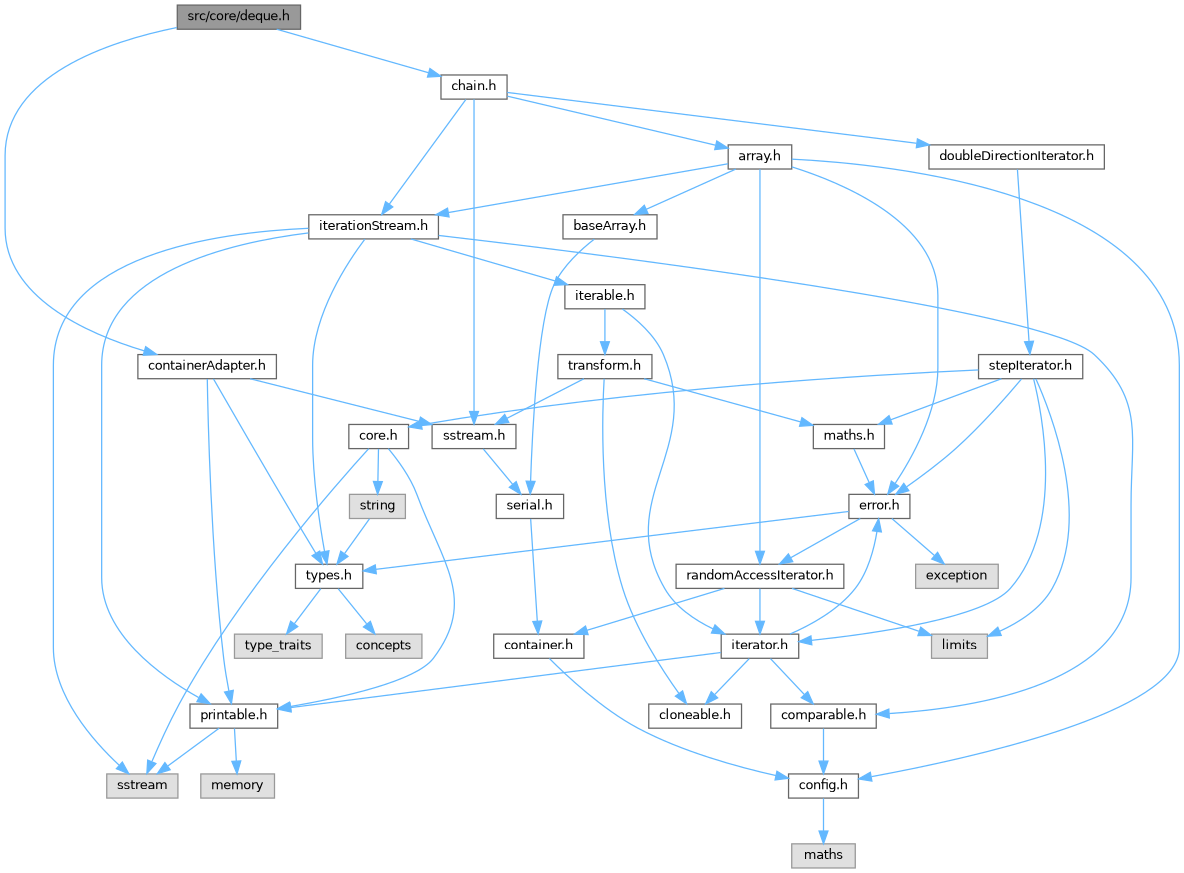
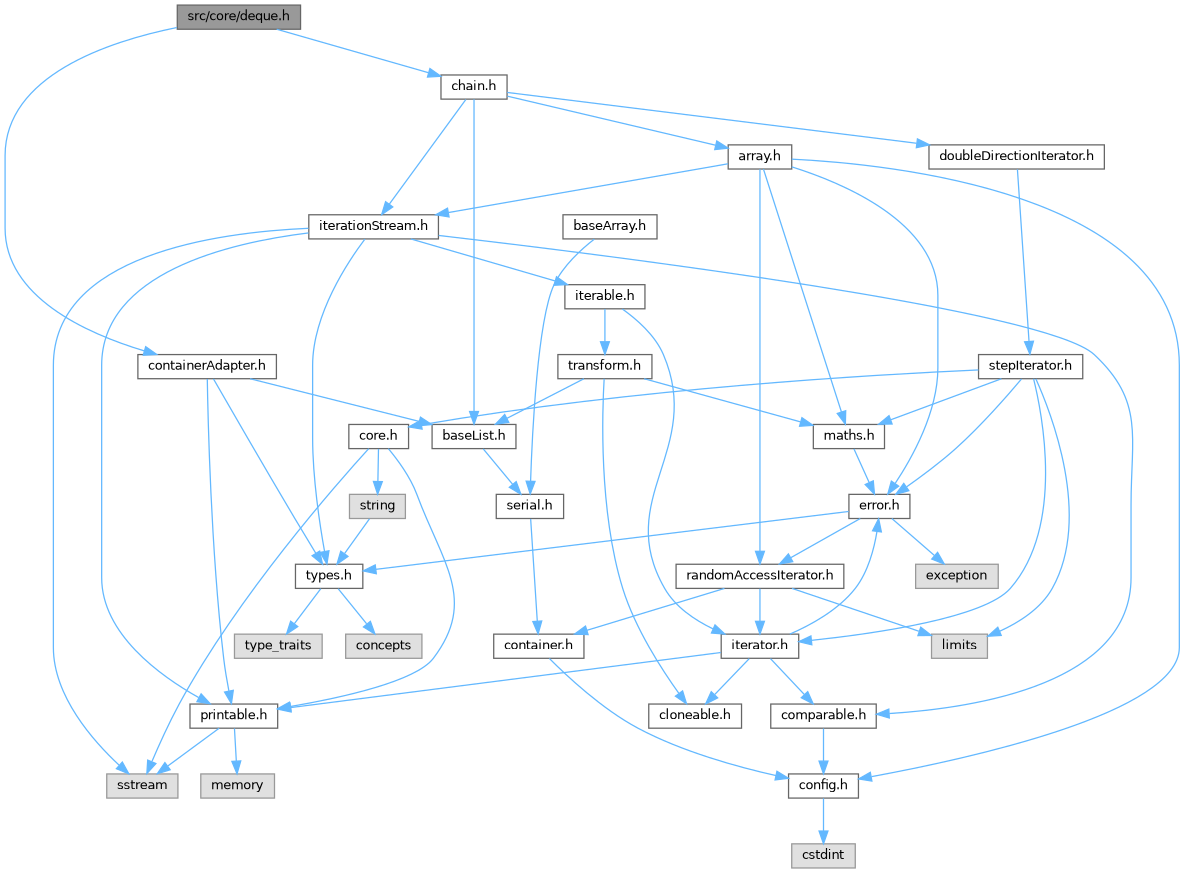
(691, 189) -> (804, 297)
(474, 437) -> (474, 437)
(824, 856) -> (824, 856)
